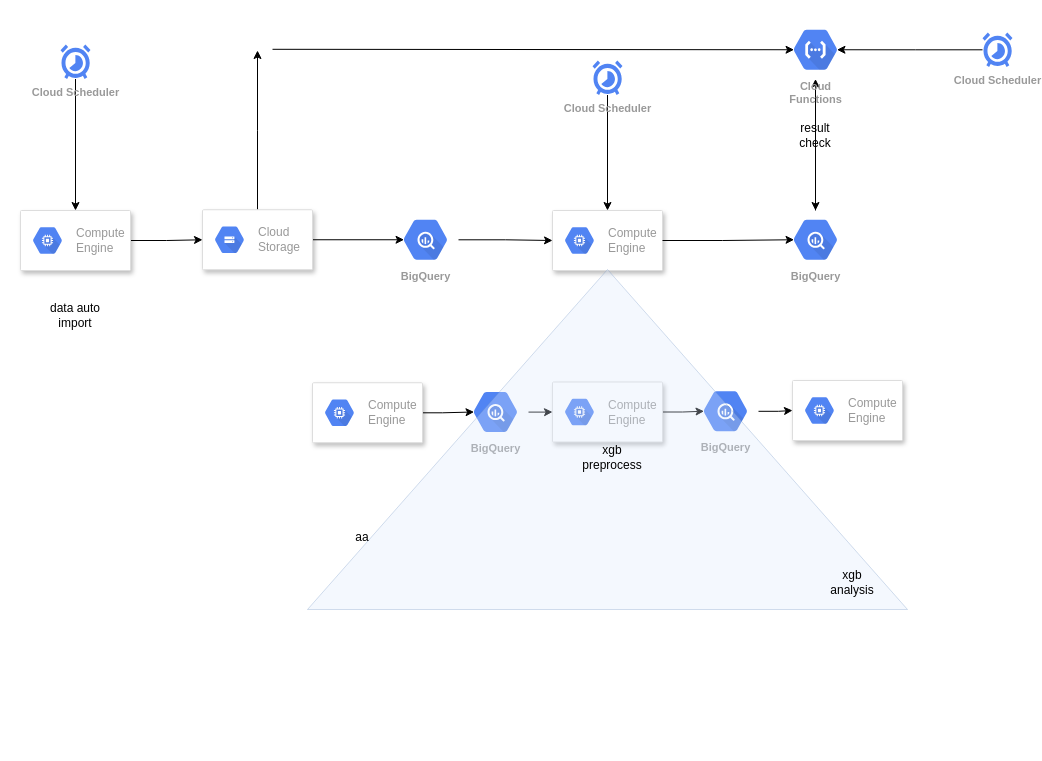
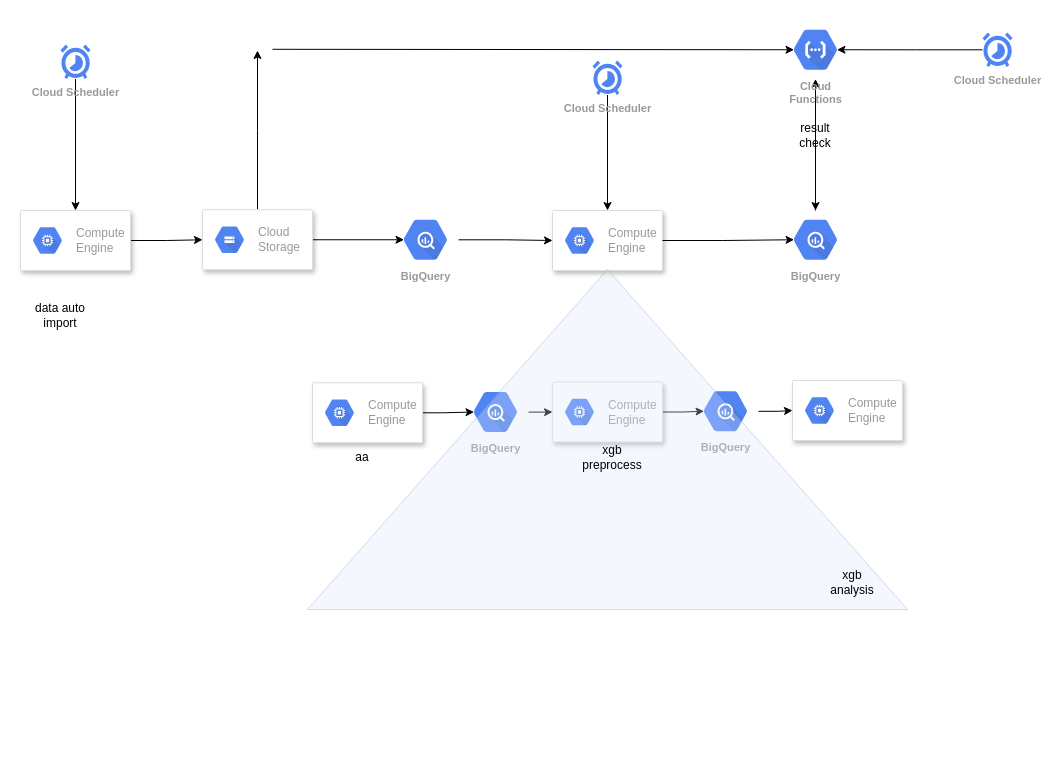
(76, 316) -> (61, 316)
(363, 538) -> (363, 458)
